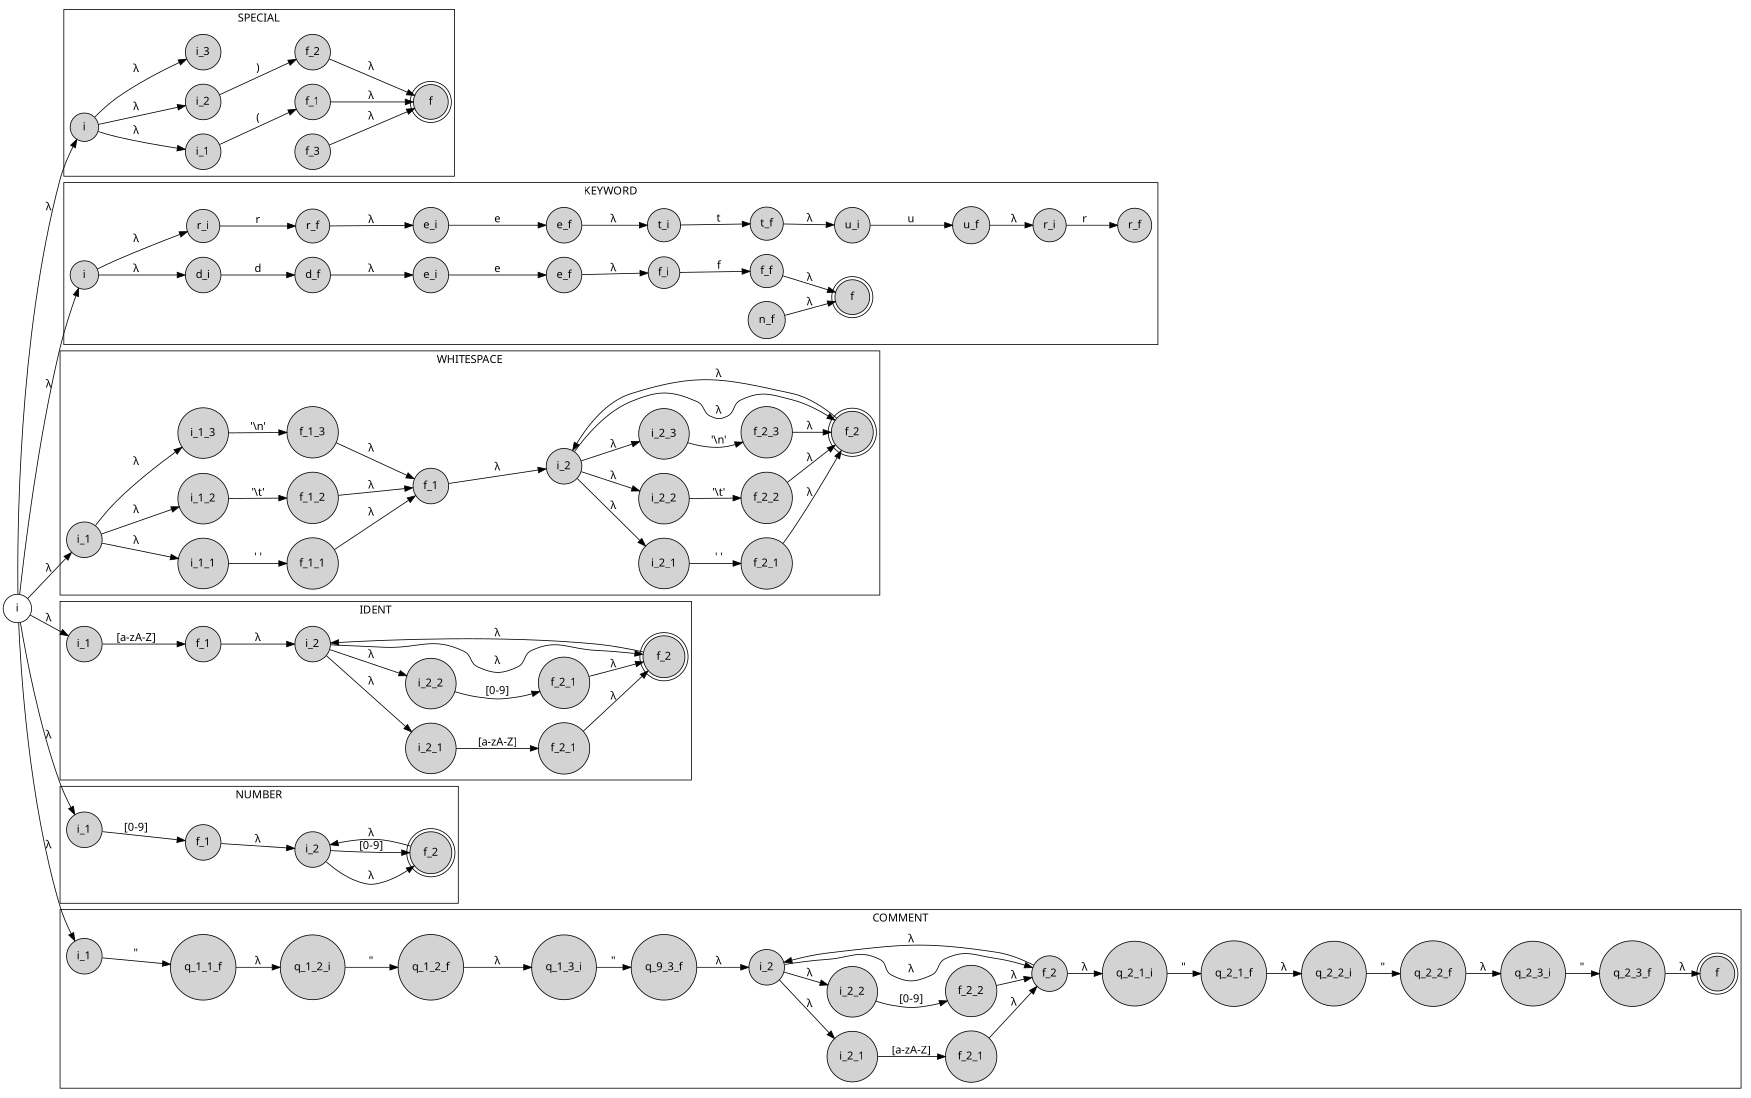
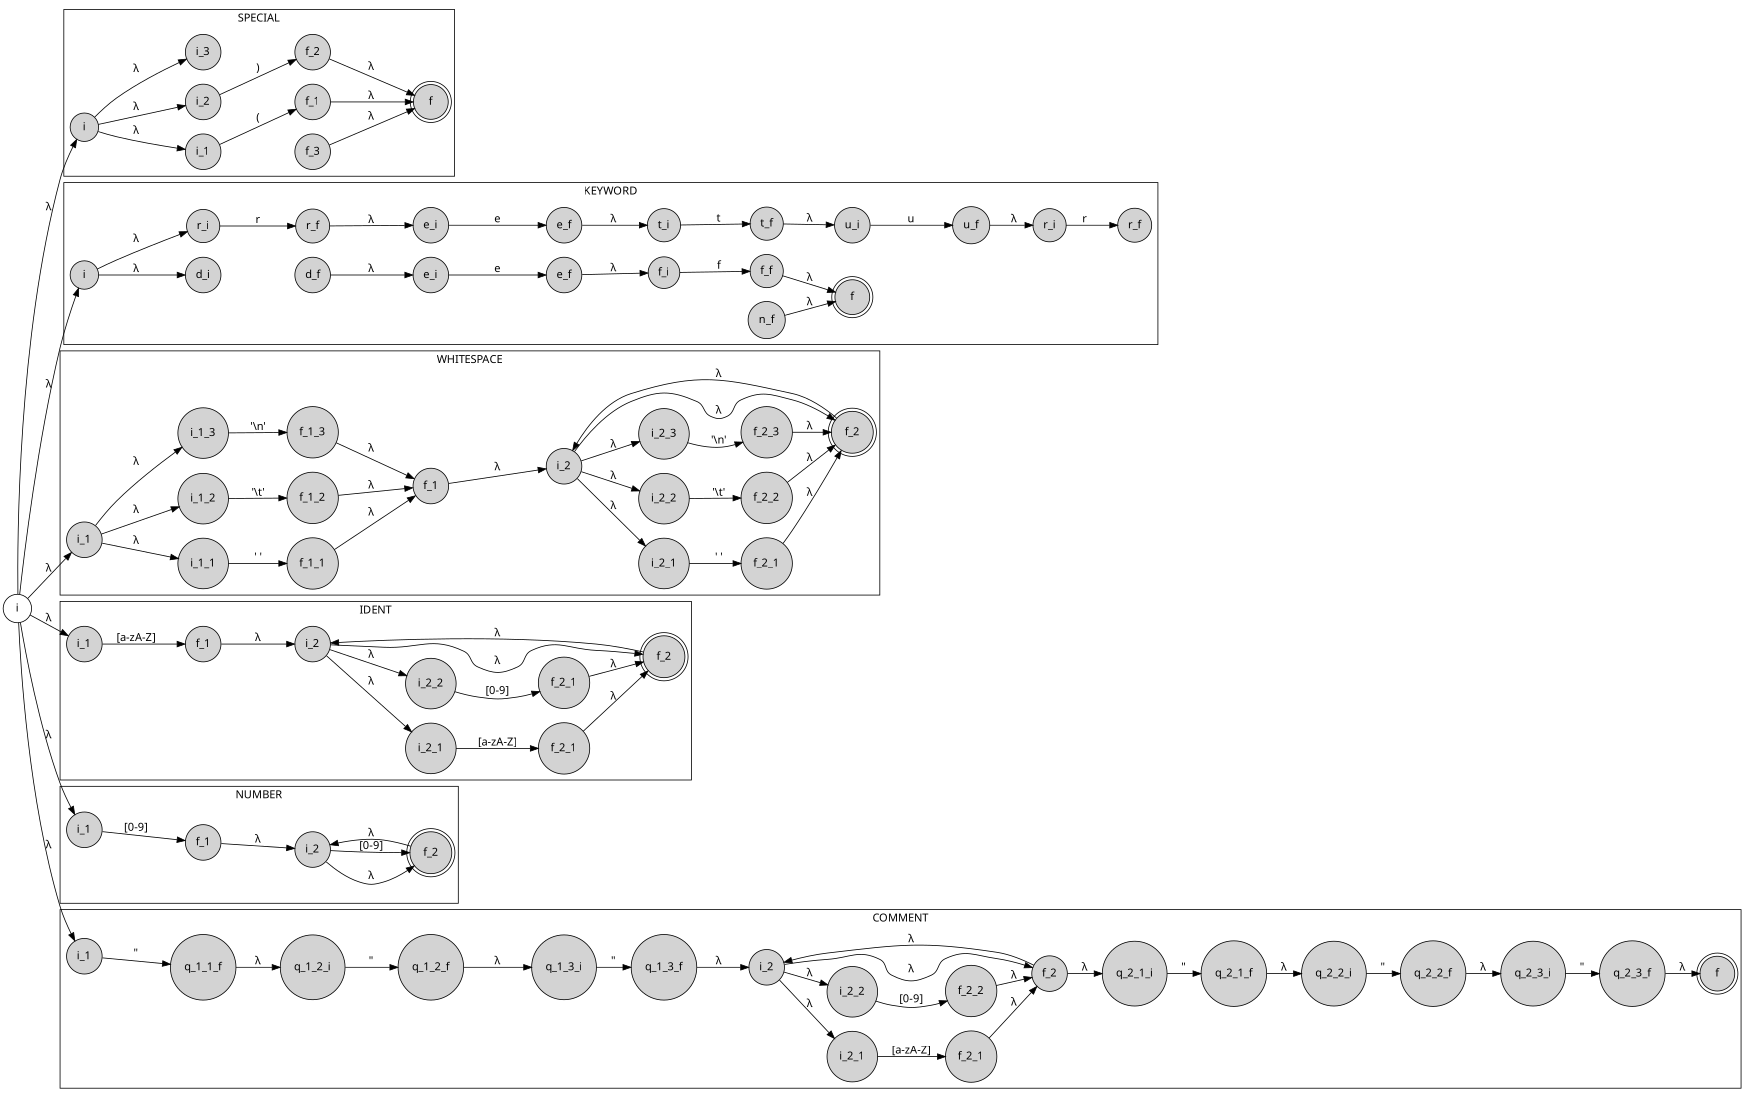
(254, 275) -> none
(664, 967) -> (664, 967)
